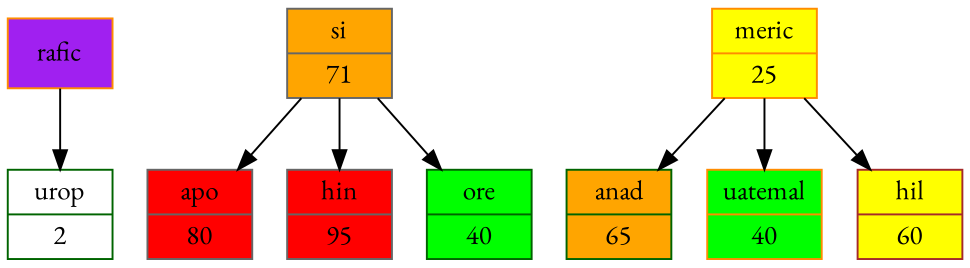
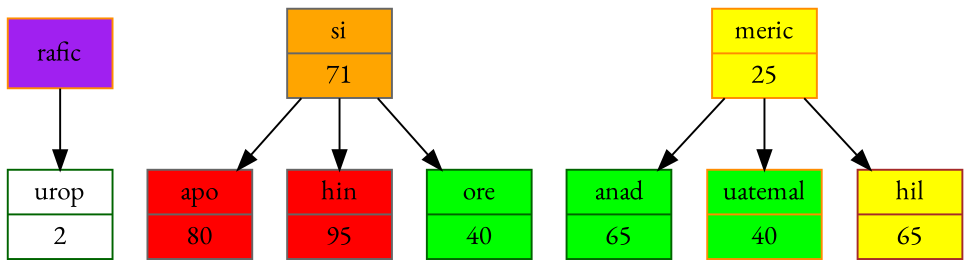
(619, 214) -> (619, 214)
(910, 236) -> (910, 236)
